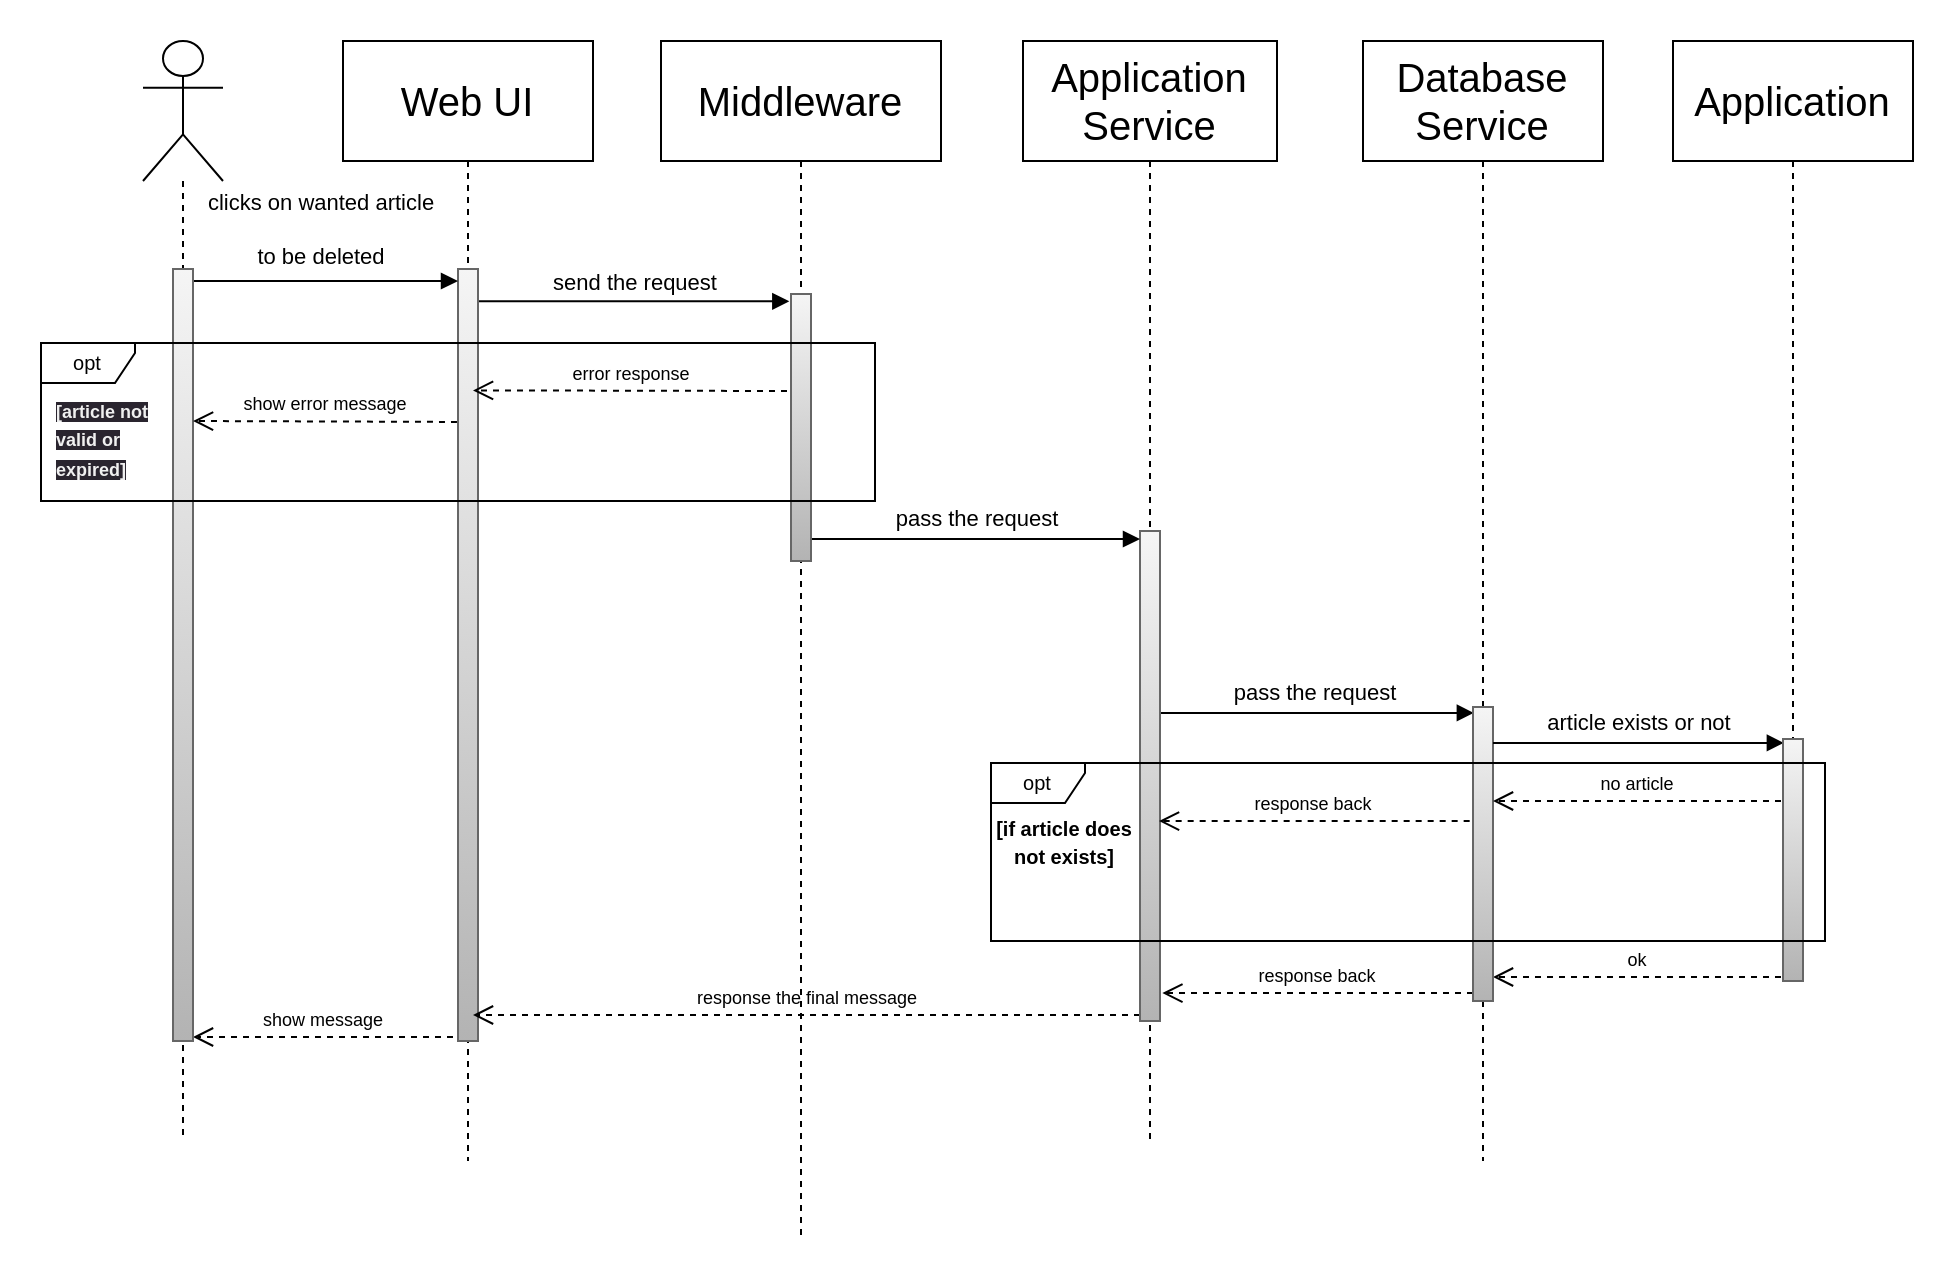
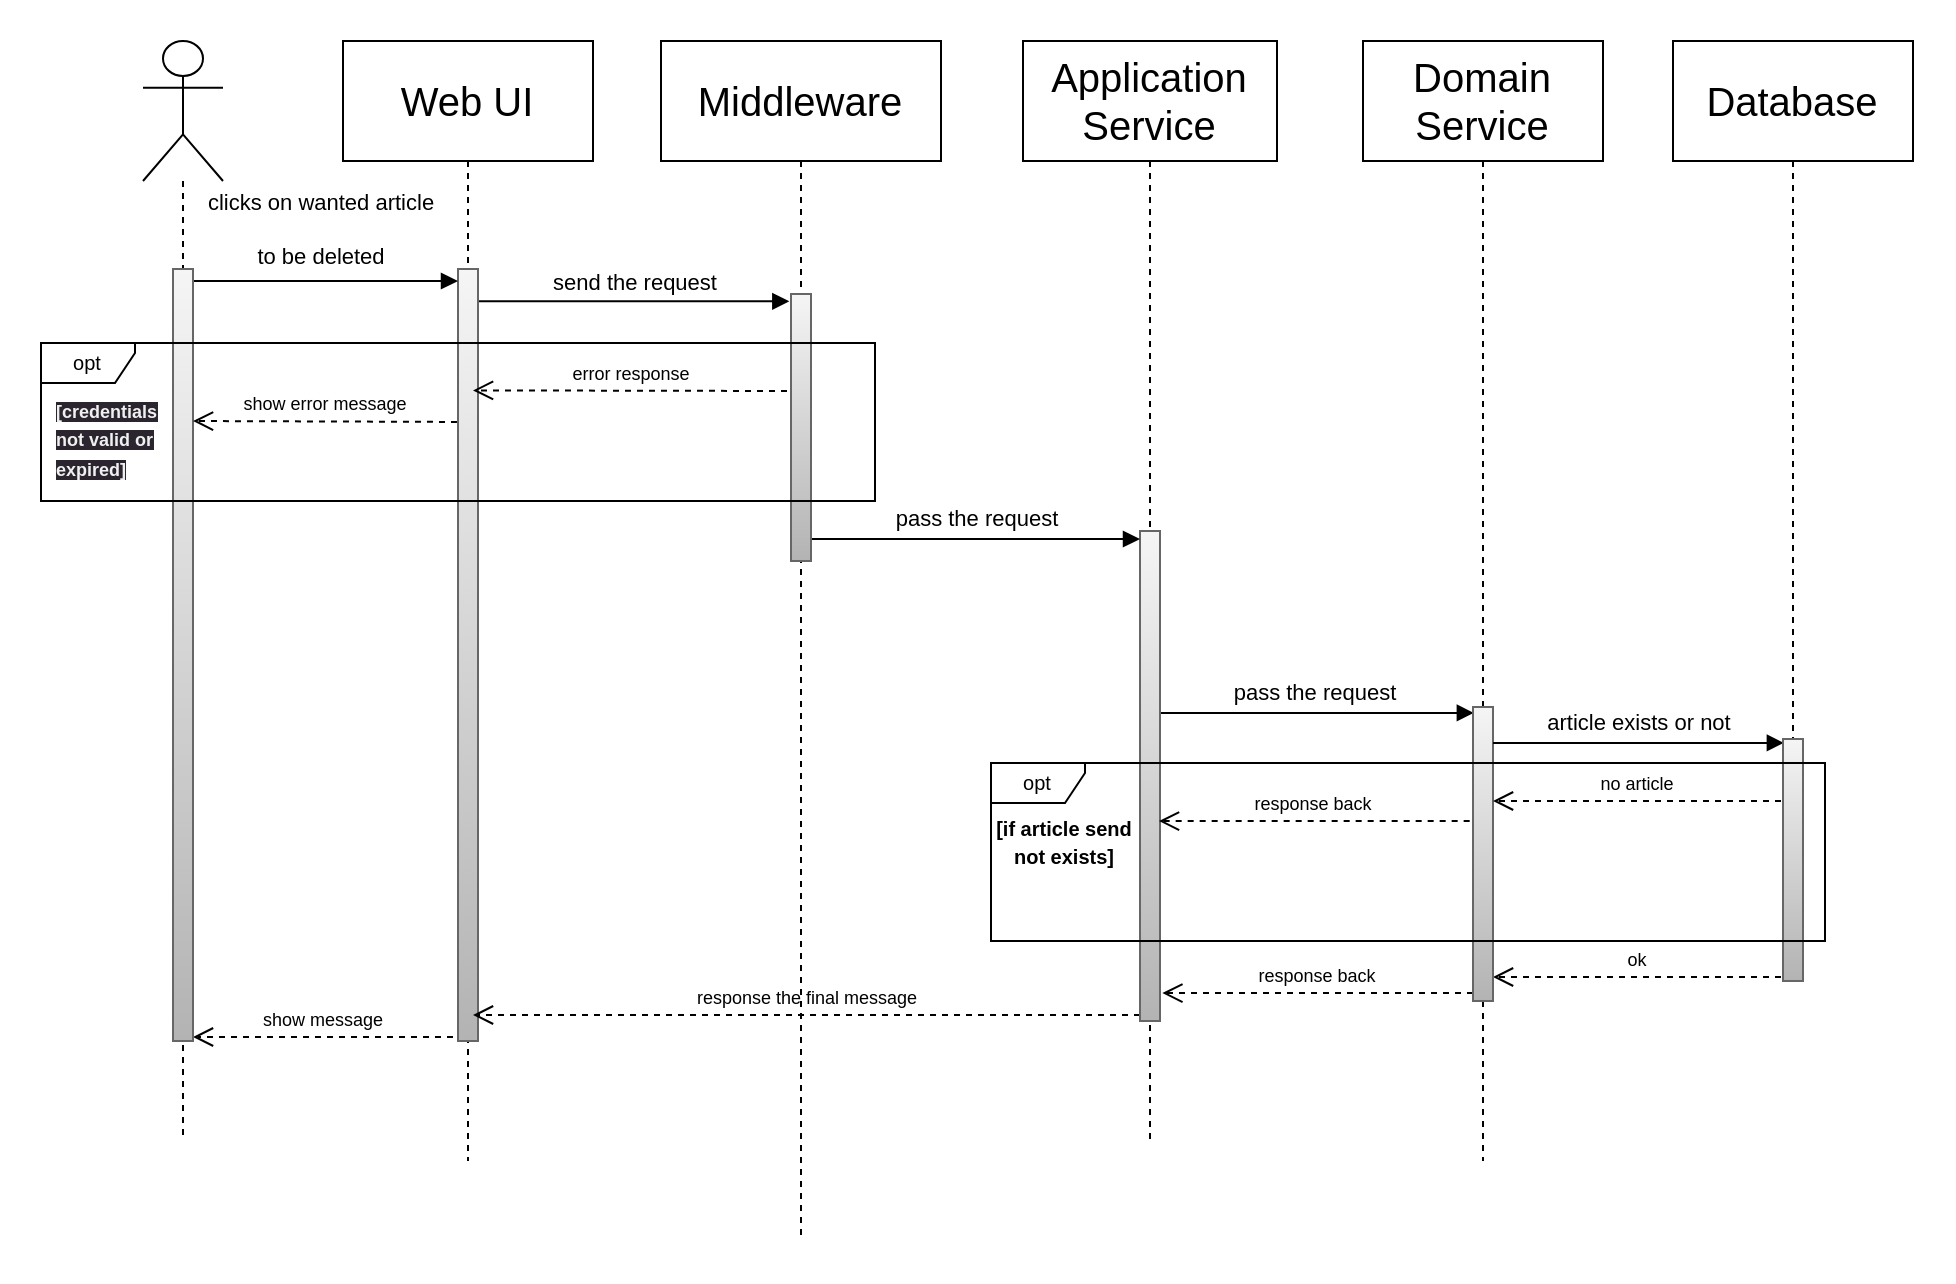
(1483, 101) -> (1483, 101)
(1793, 101) -> (1793, 101)
(115, 440) -> (115, 455)
(1065, 858) -> (1065, 858)
